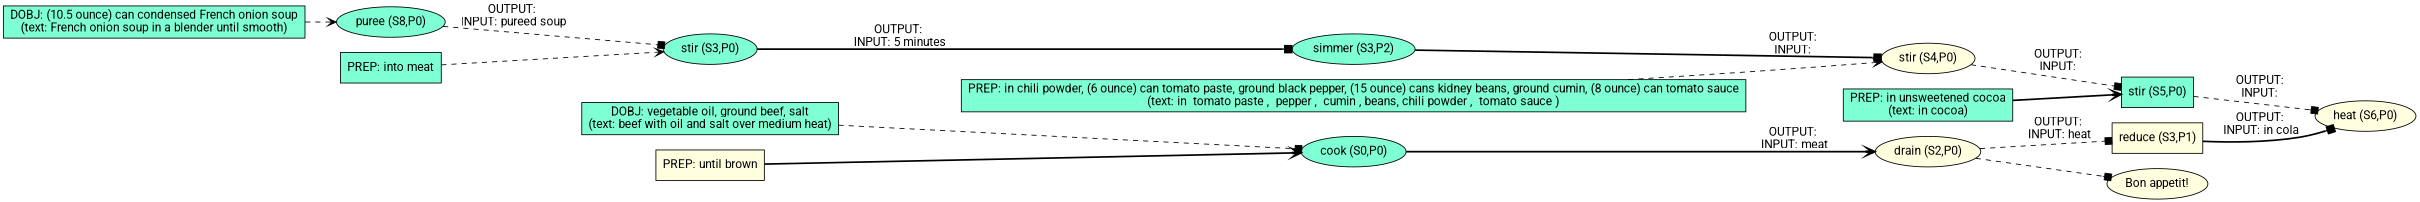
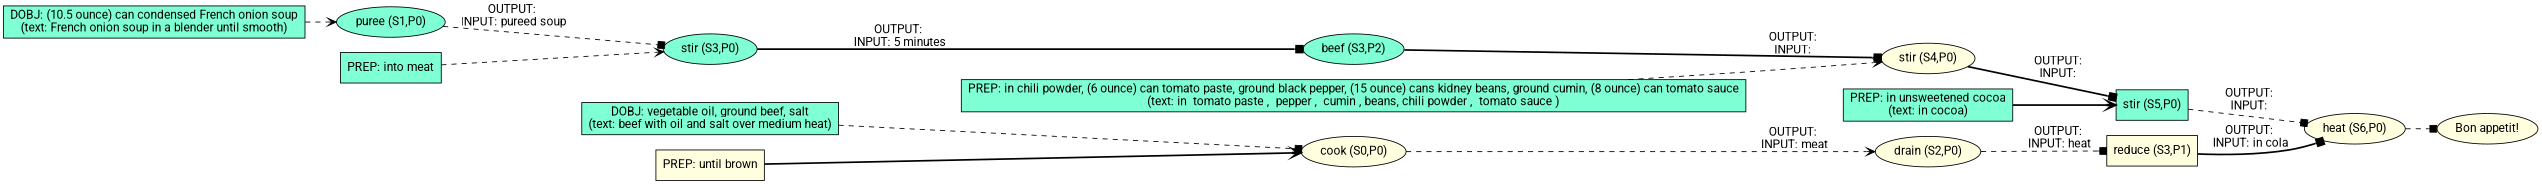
(391, 22) -> (391, 22)
(1354, 49) -> (1354, 49)
(2042, 75) -> (2038, 81)
(1354, 152) -> (1354, 152)
(1636, 152) -> (1636, 152)
(2039, 167) -> (2417, 129)
